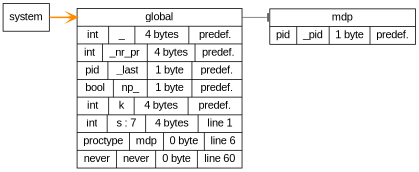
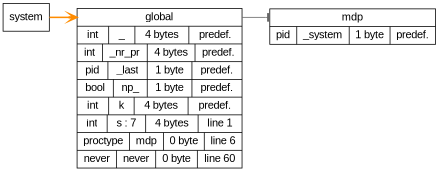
(313, 35) -> (323, 35)
